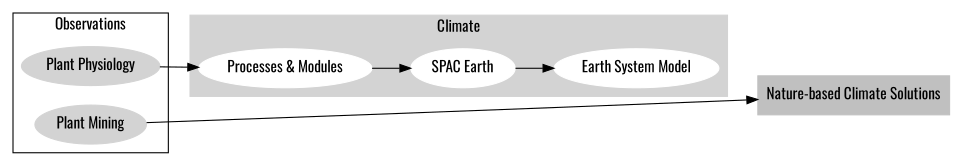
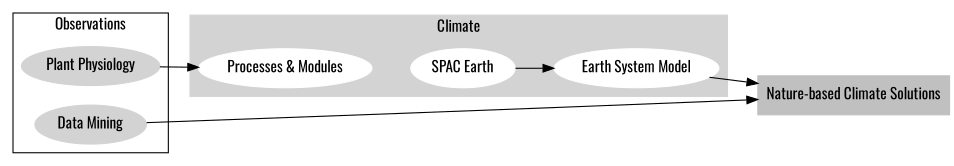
(386, 68) -> none
none -> (735, 80)
(91, 125) -> (91, 125)
